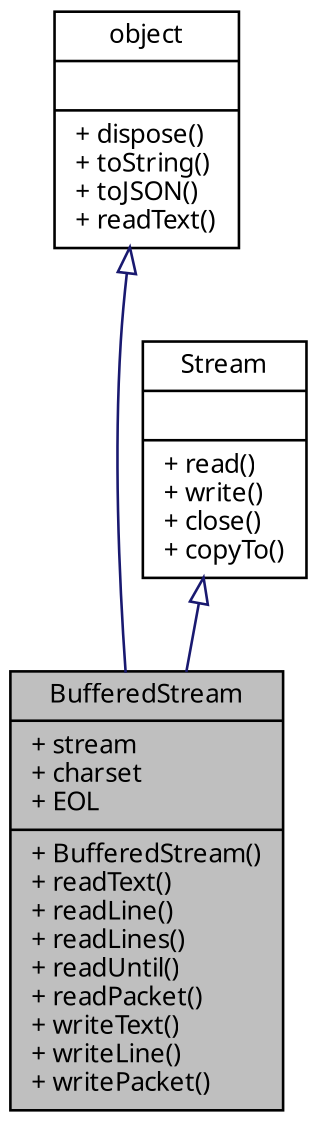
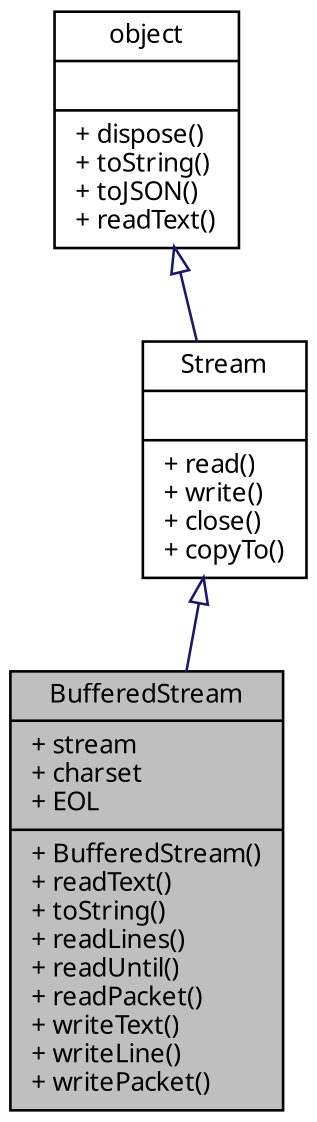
(118, 473) -> (189, 308)
(103, 912) -> (99, 912)
